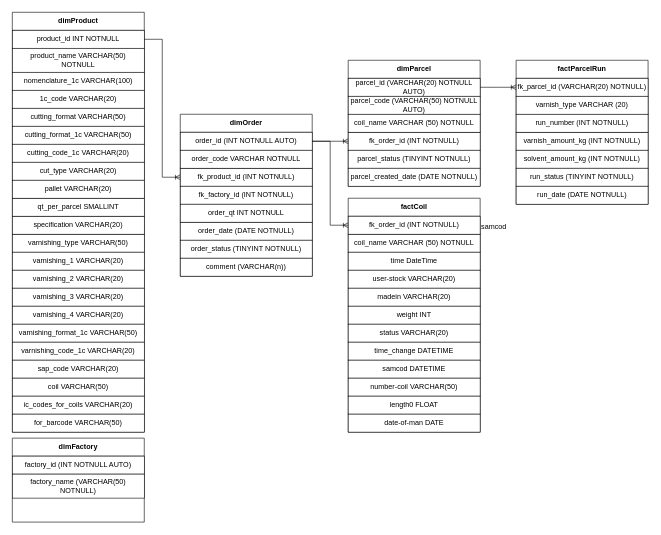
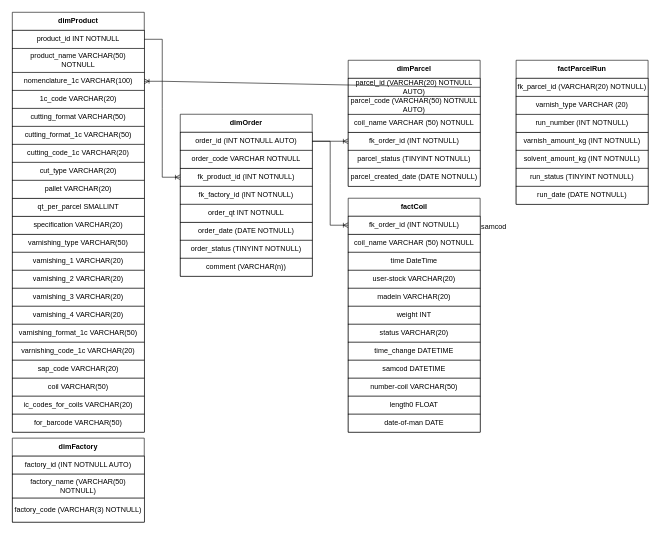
(498, 87) -> (167, 81)
none -> (78, 510)
